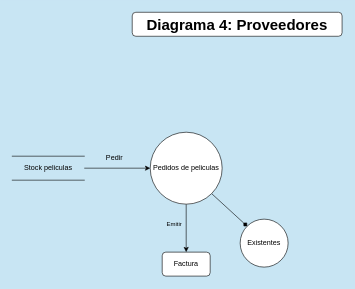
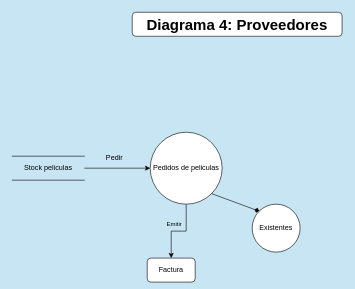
(264, 243) -> (276, 228)
(186, 264) -> (171, 270)
